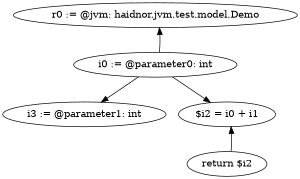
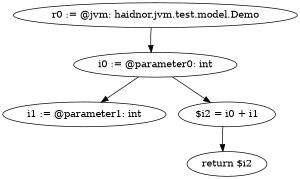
(160, 43) -> (151, 37)
(84, 114) -> (84, 114)
(232, 143) -> (222, 136)
